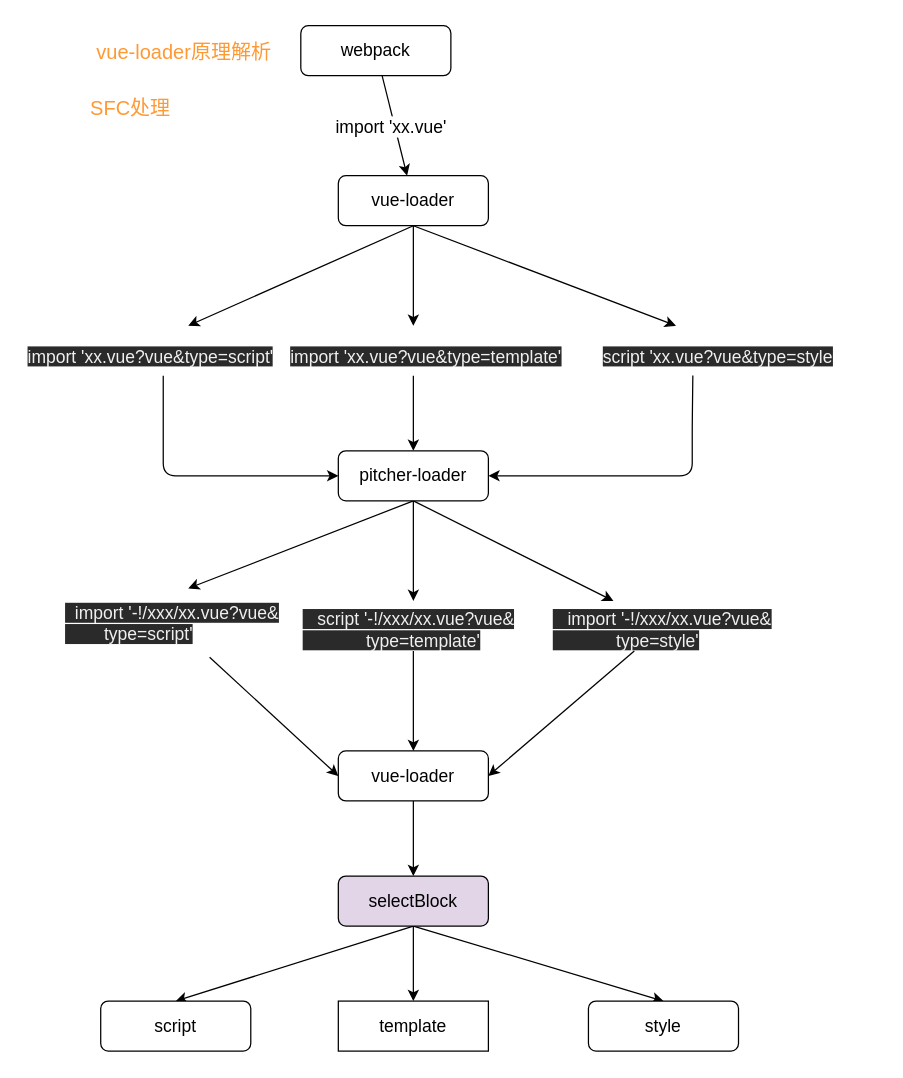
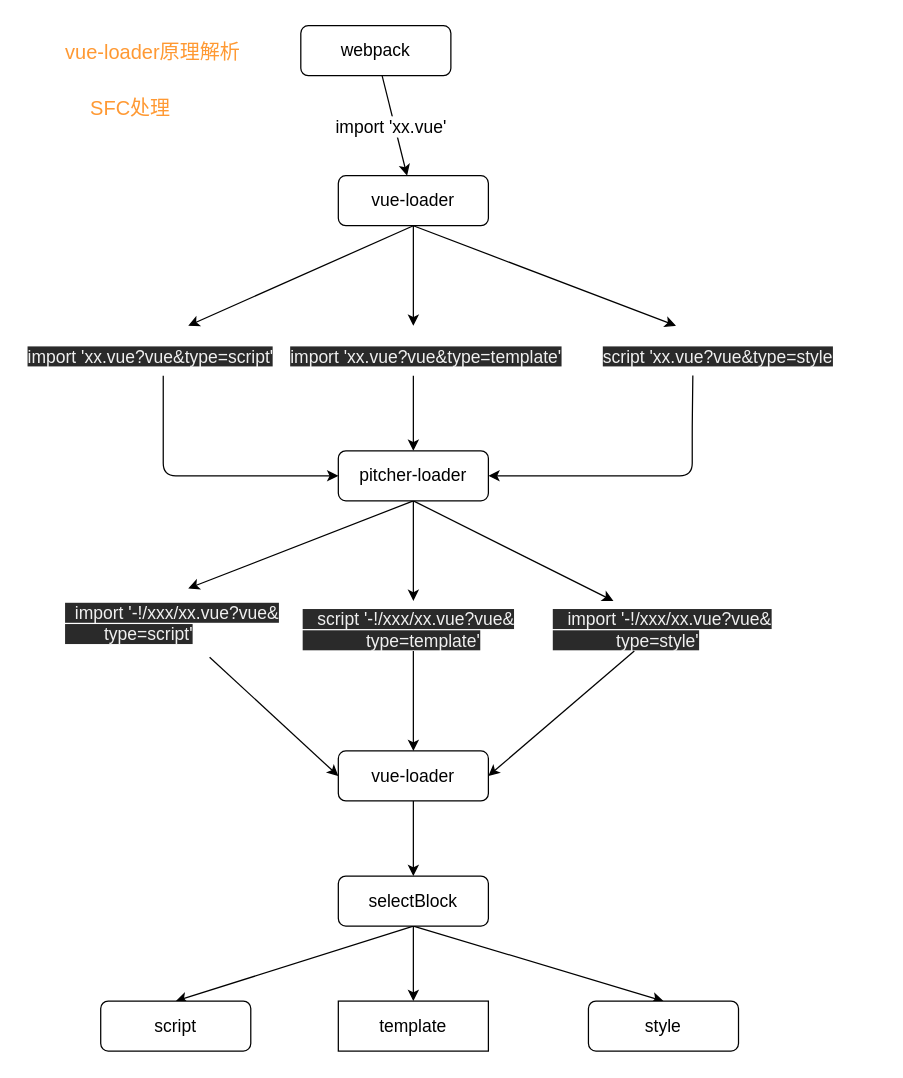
(188, 51) -> (157, 51)
(413, 901) -> (413, 901)
